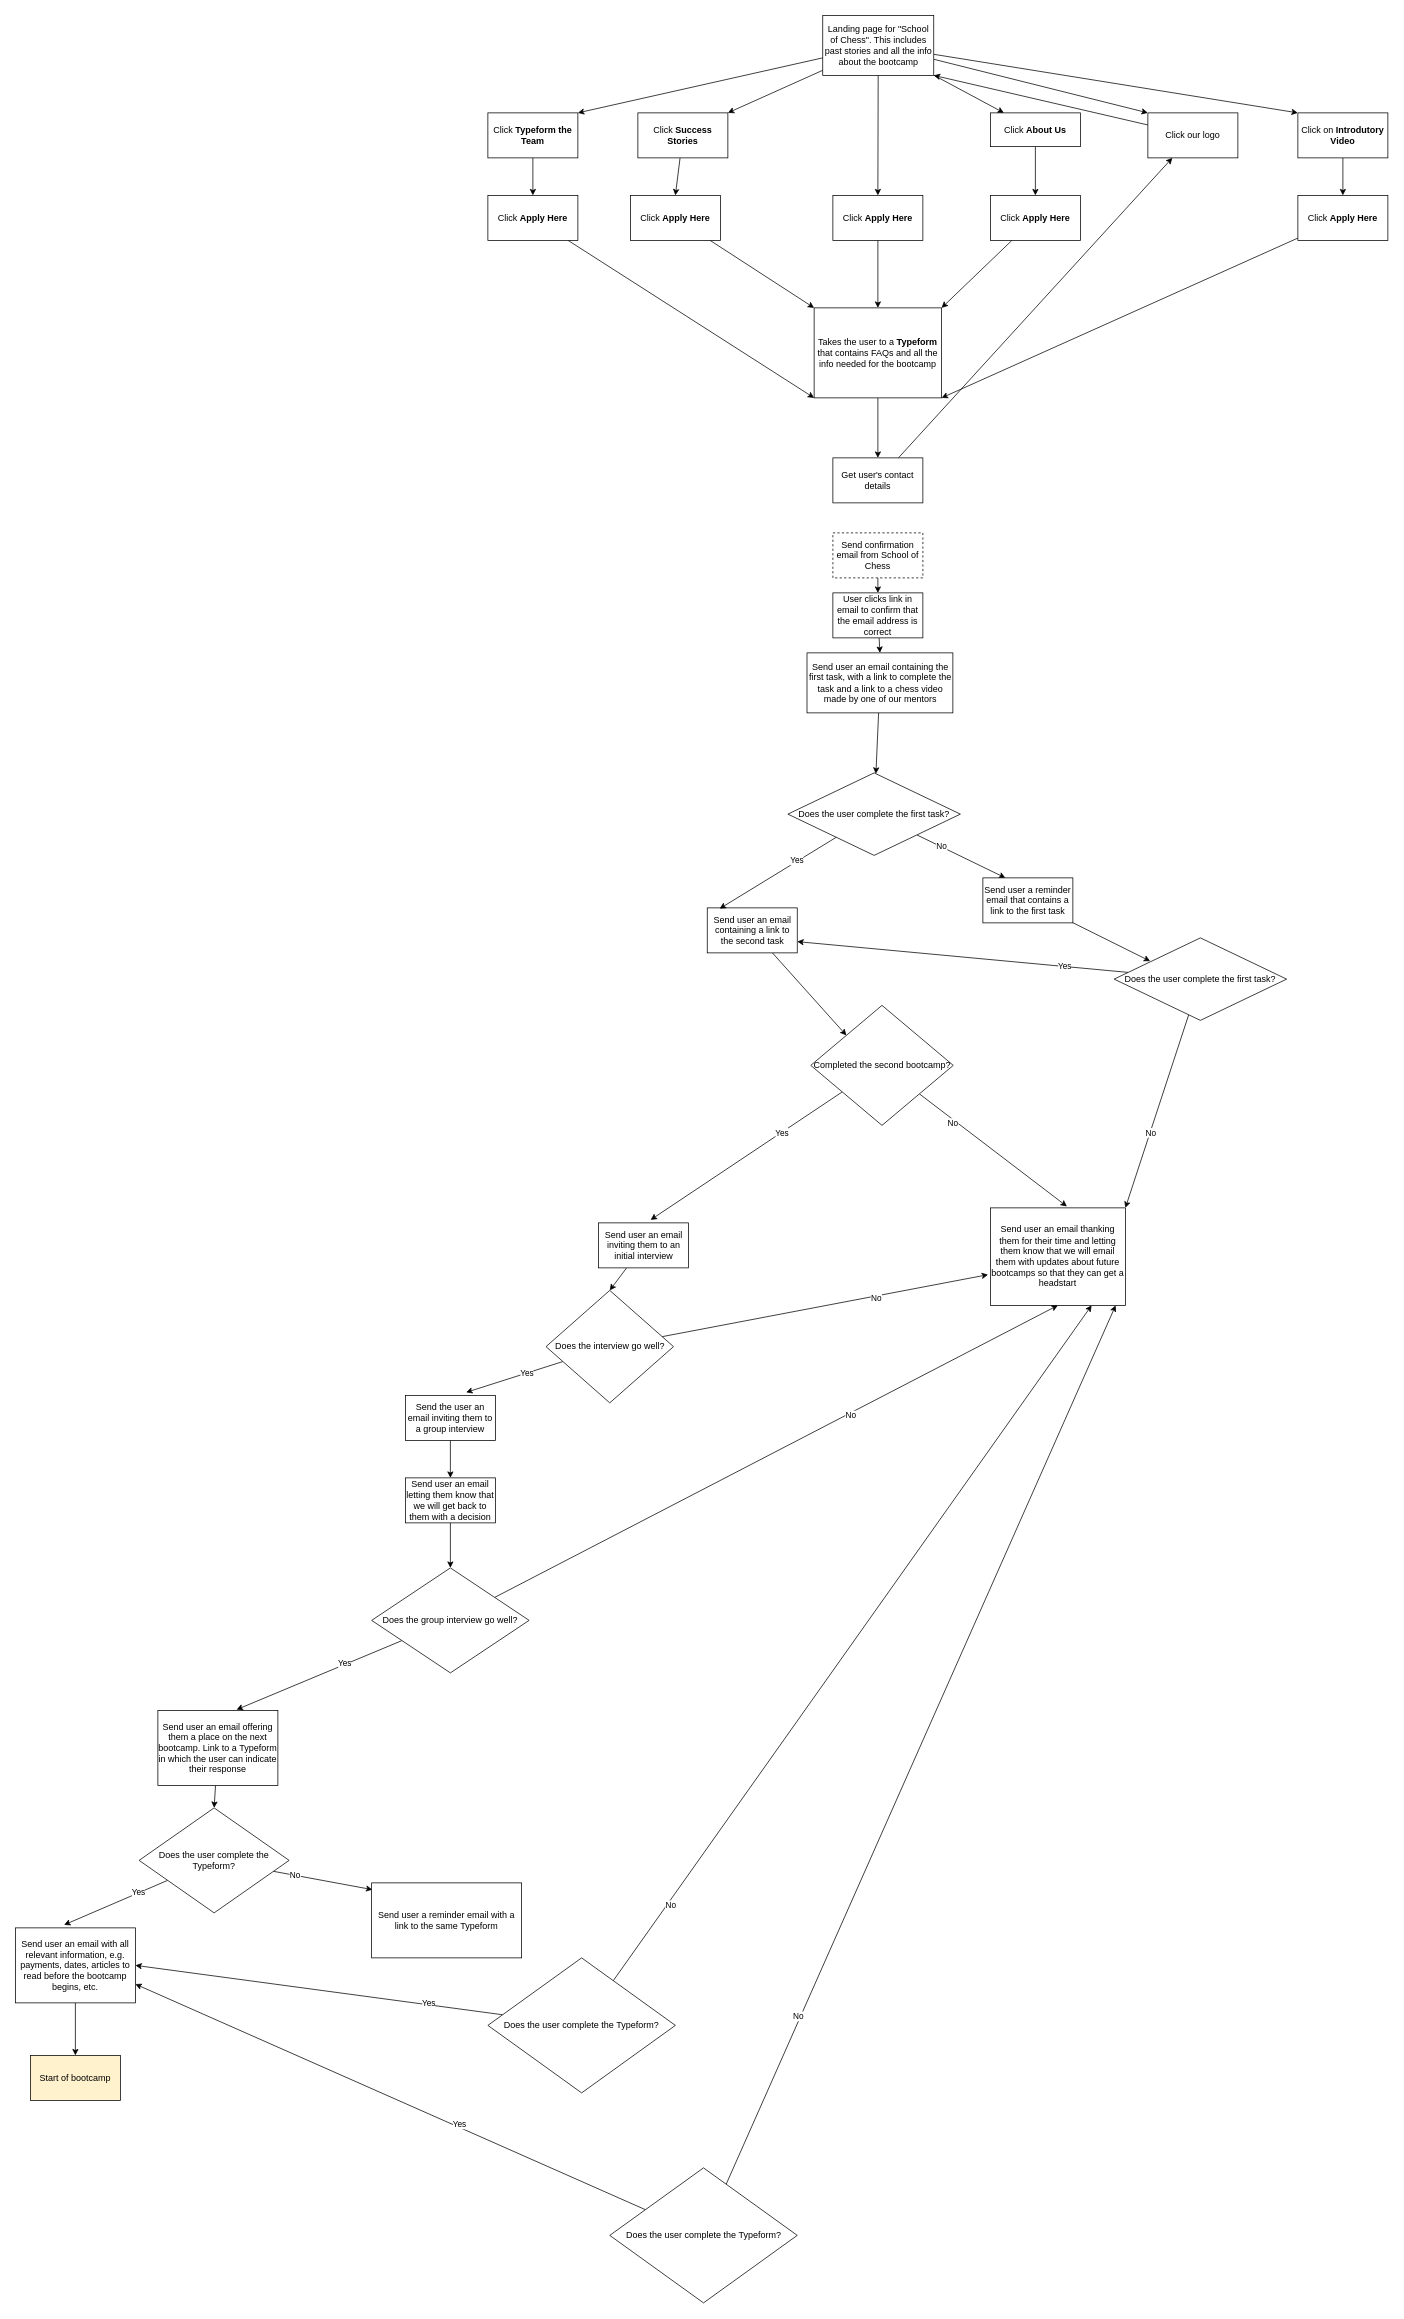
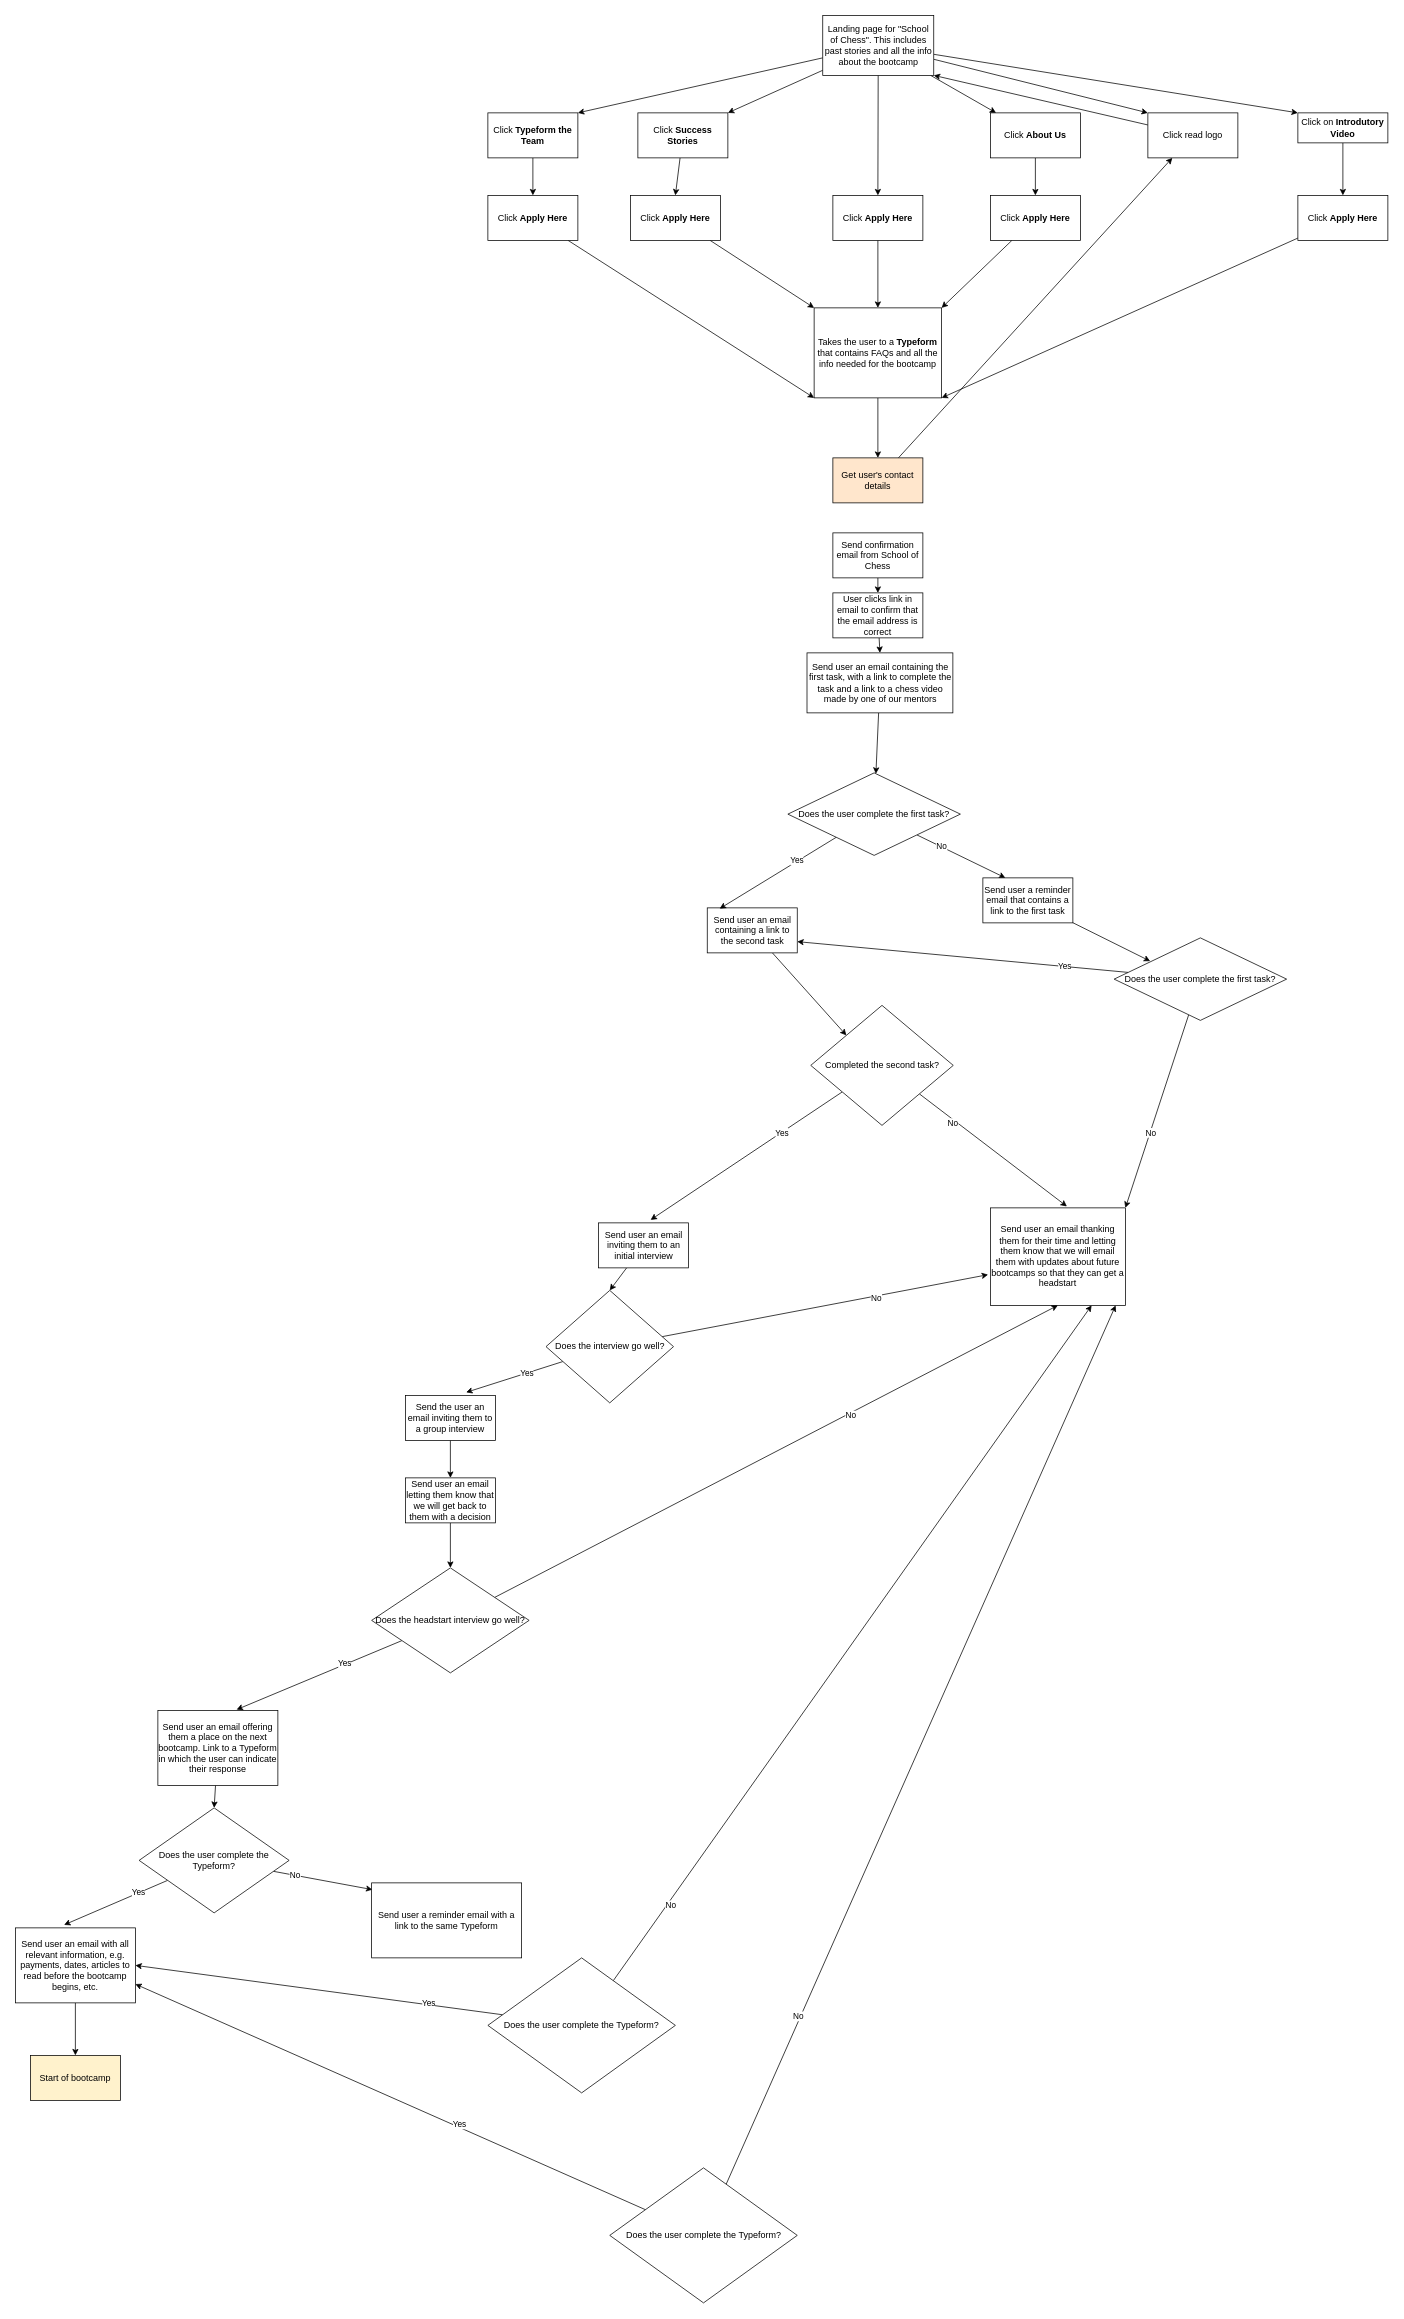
(1035, 130) -> (1035, 135)
(1193, 135) -> (1193, 135)
(1343, 135) -> (1343, 128)
(878, 480) -> (878, 480)
(878, 555) -> (878, 555)
(882, 1065) -> (882, 1065)
(450, 1620) -> (450, 1620)
